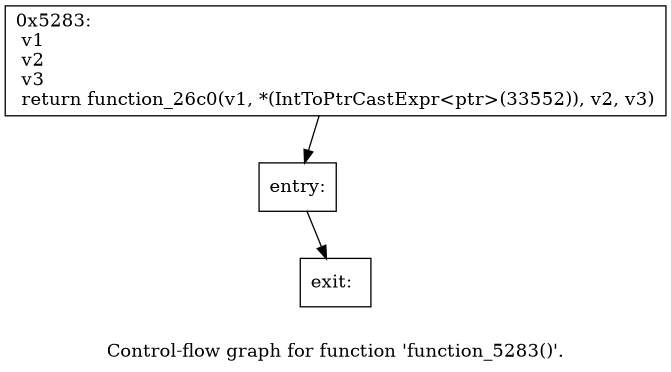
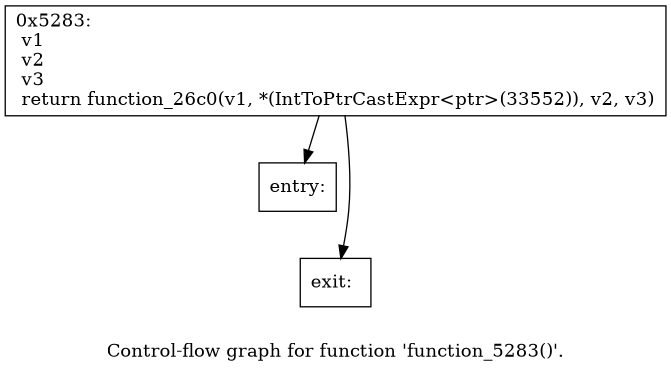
(314, 229) -> (350, 181)
